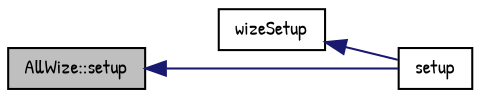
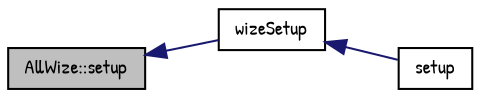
(282, 68) -> (192, 45)
